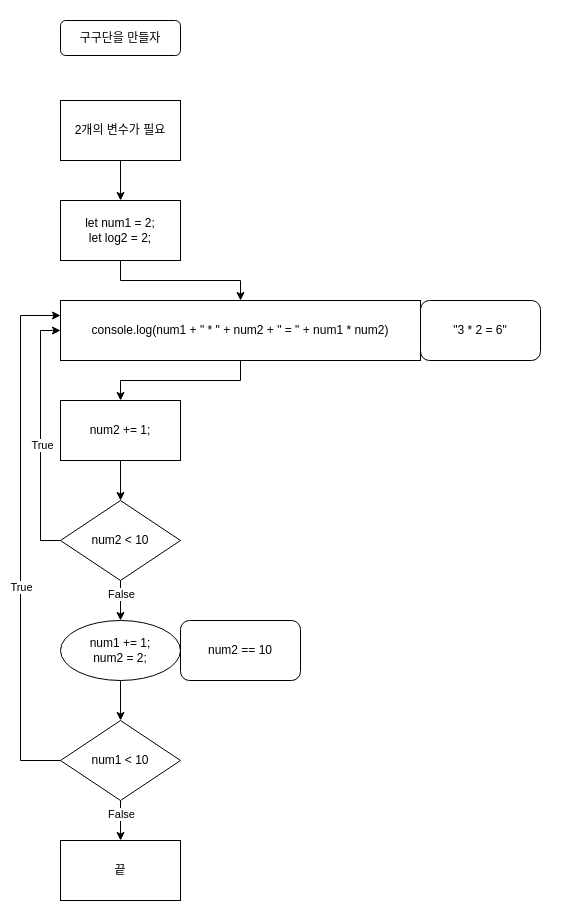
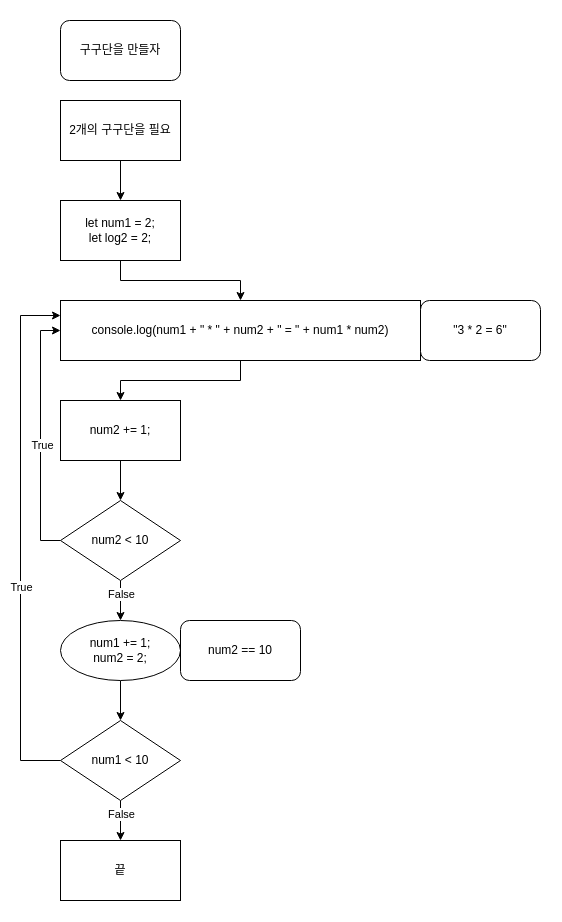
(121, 38) -> (121, 51)
(121, 131) -> (121, 131)
